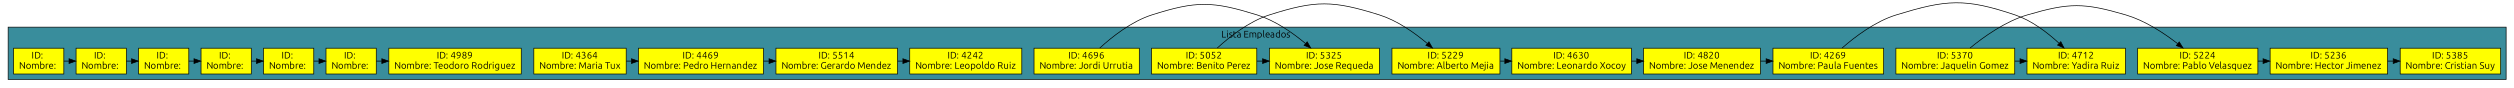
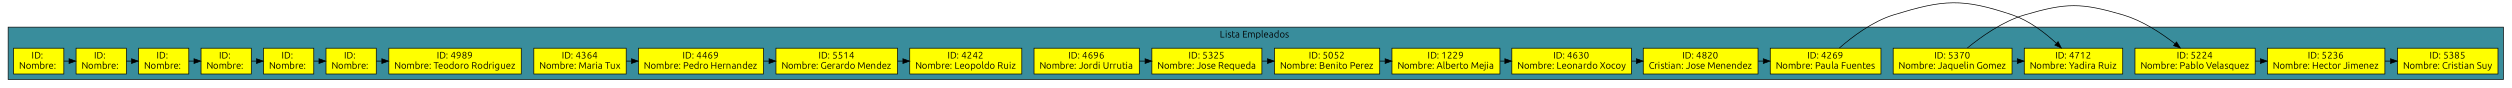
(1260, 61) -> (1265, 61)
(1446, 61) -> (1446, 61)
(1702, 61) -> (1701, 61)
